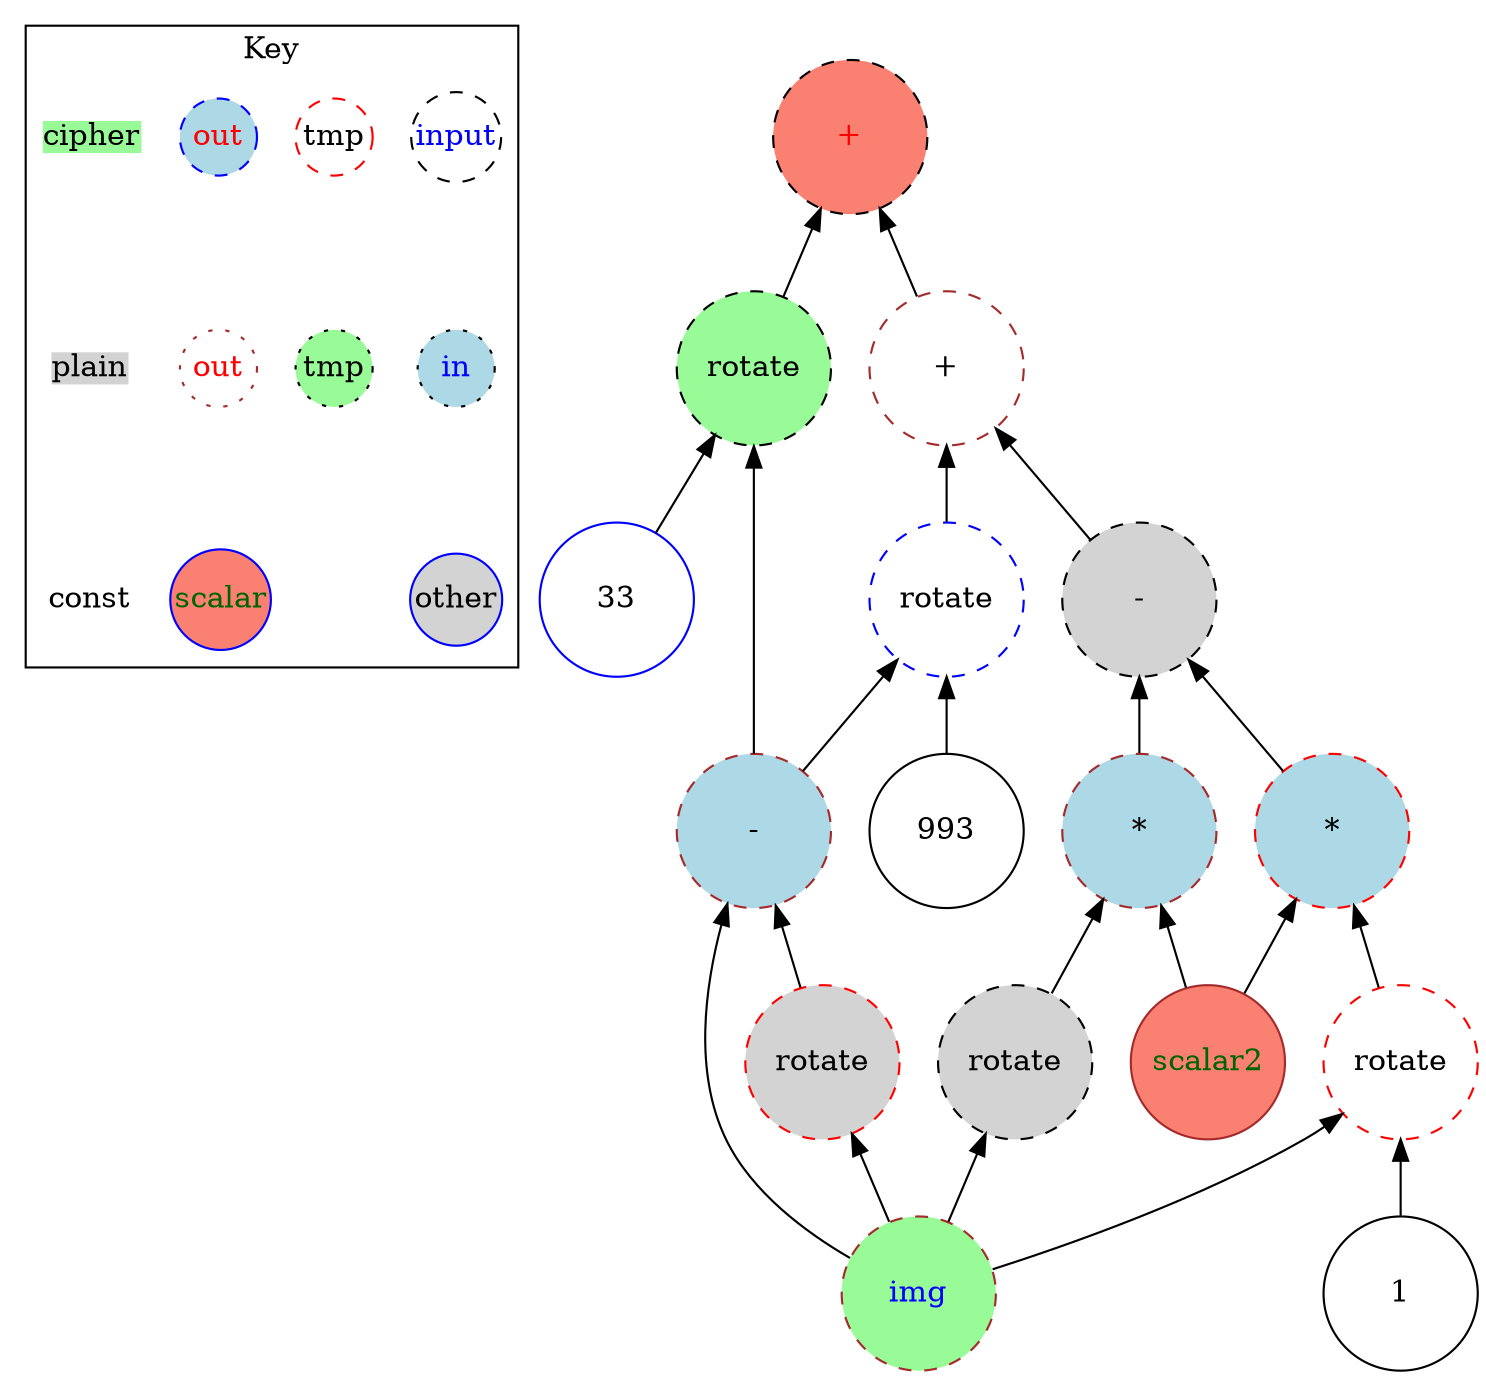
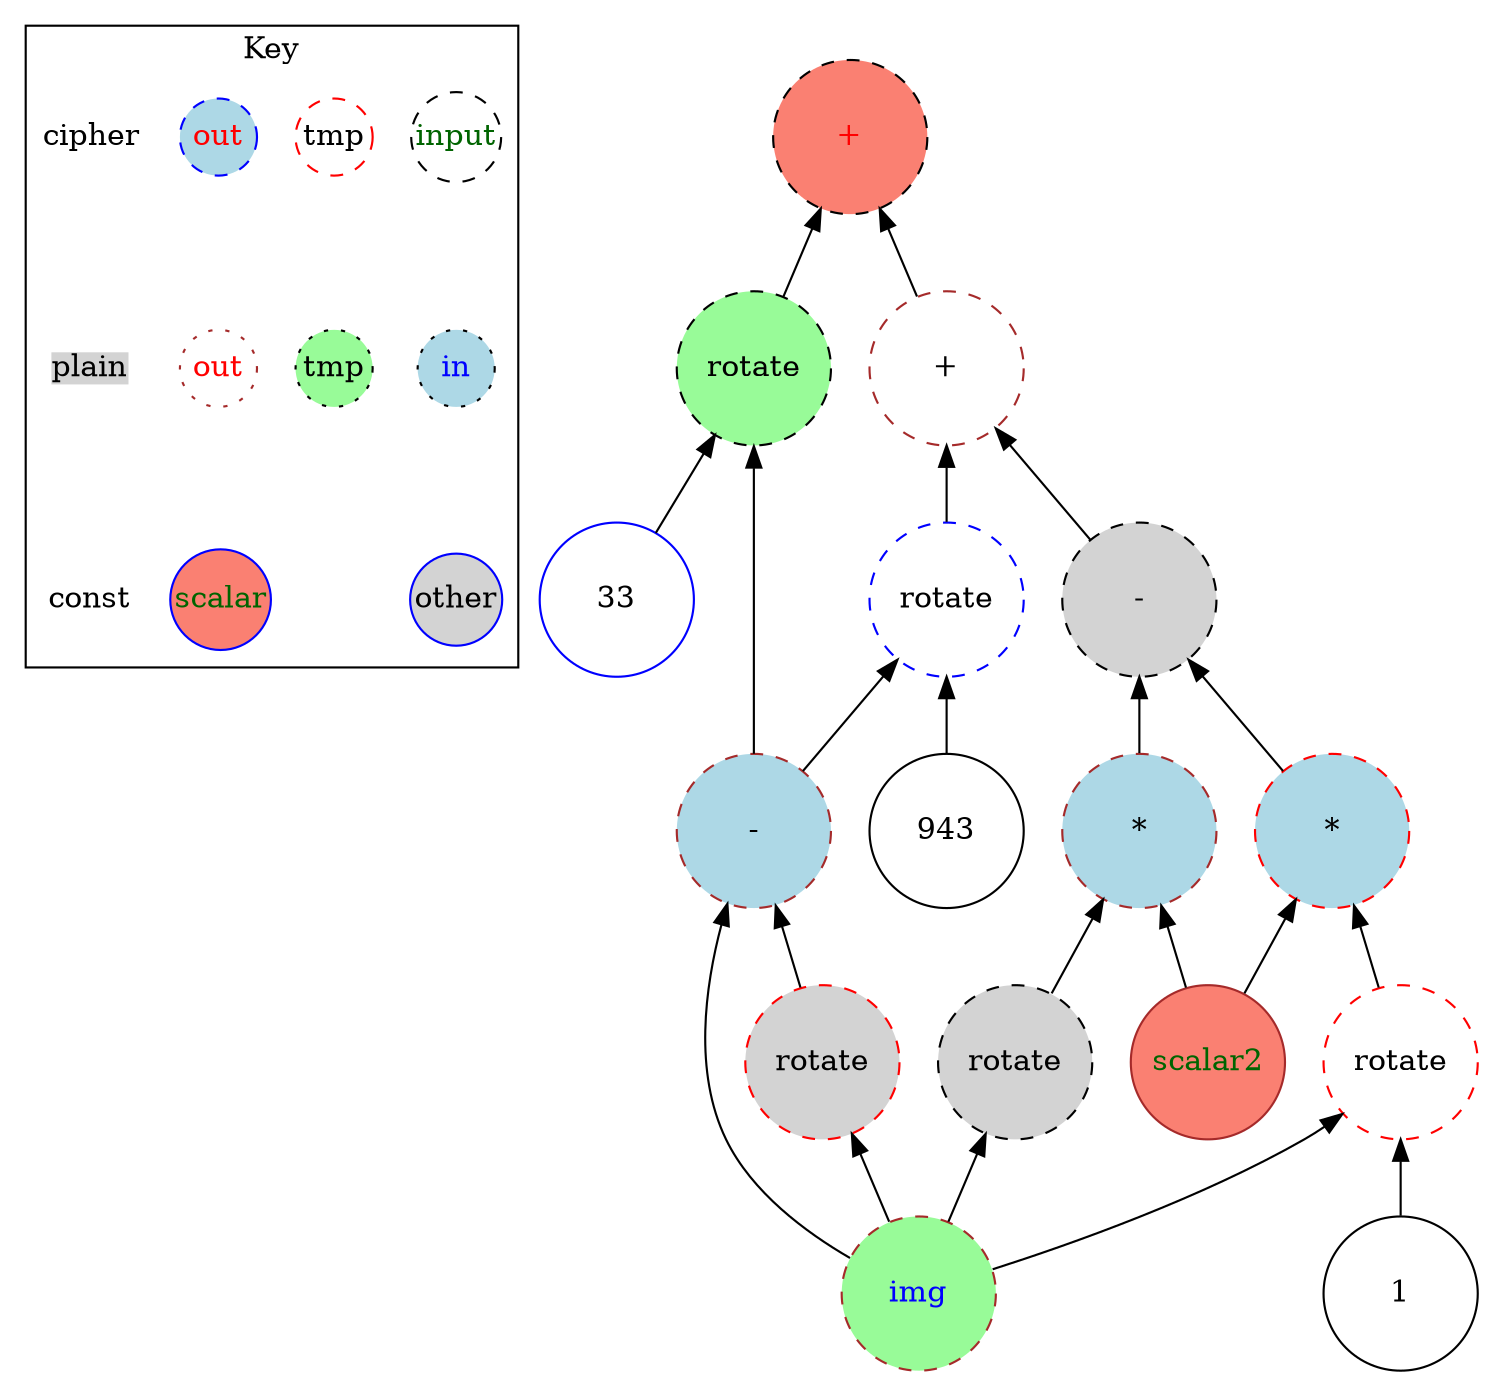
(92, 137) -> (92, 137)
(456, 137) -> (456, 137)
(947, 831) -> (947, 831)
